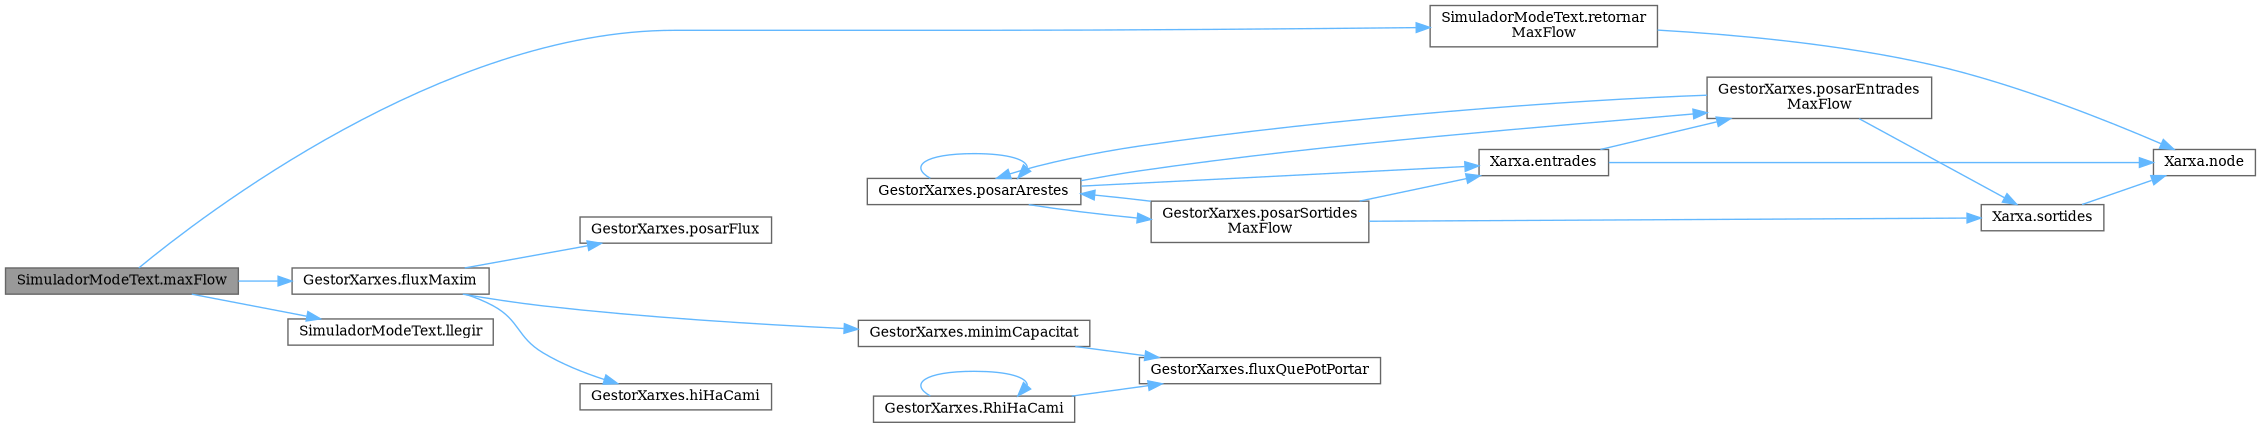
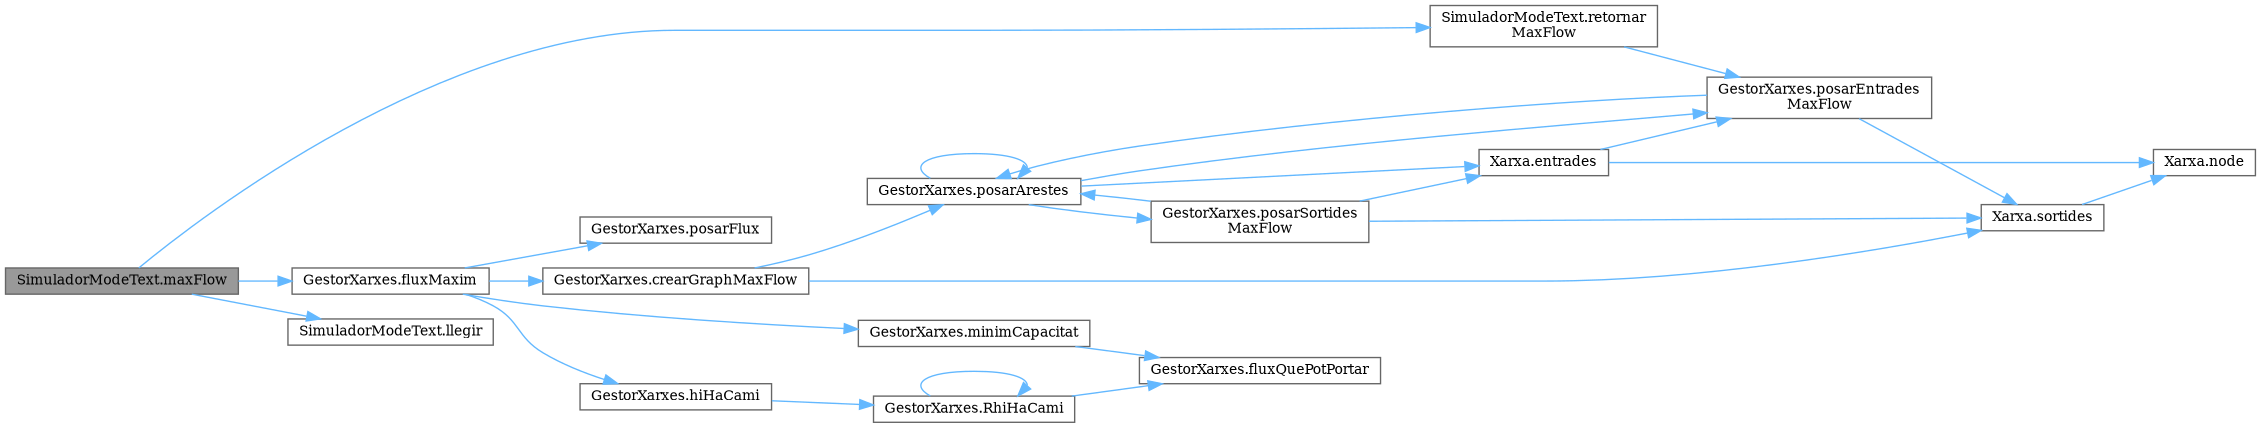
(1915, 61) -> (1675, 60)
none -> (676, 281)
none -> (816, 403)
